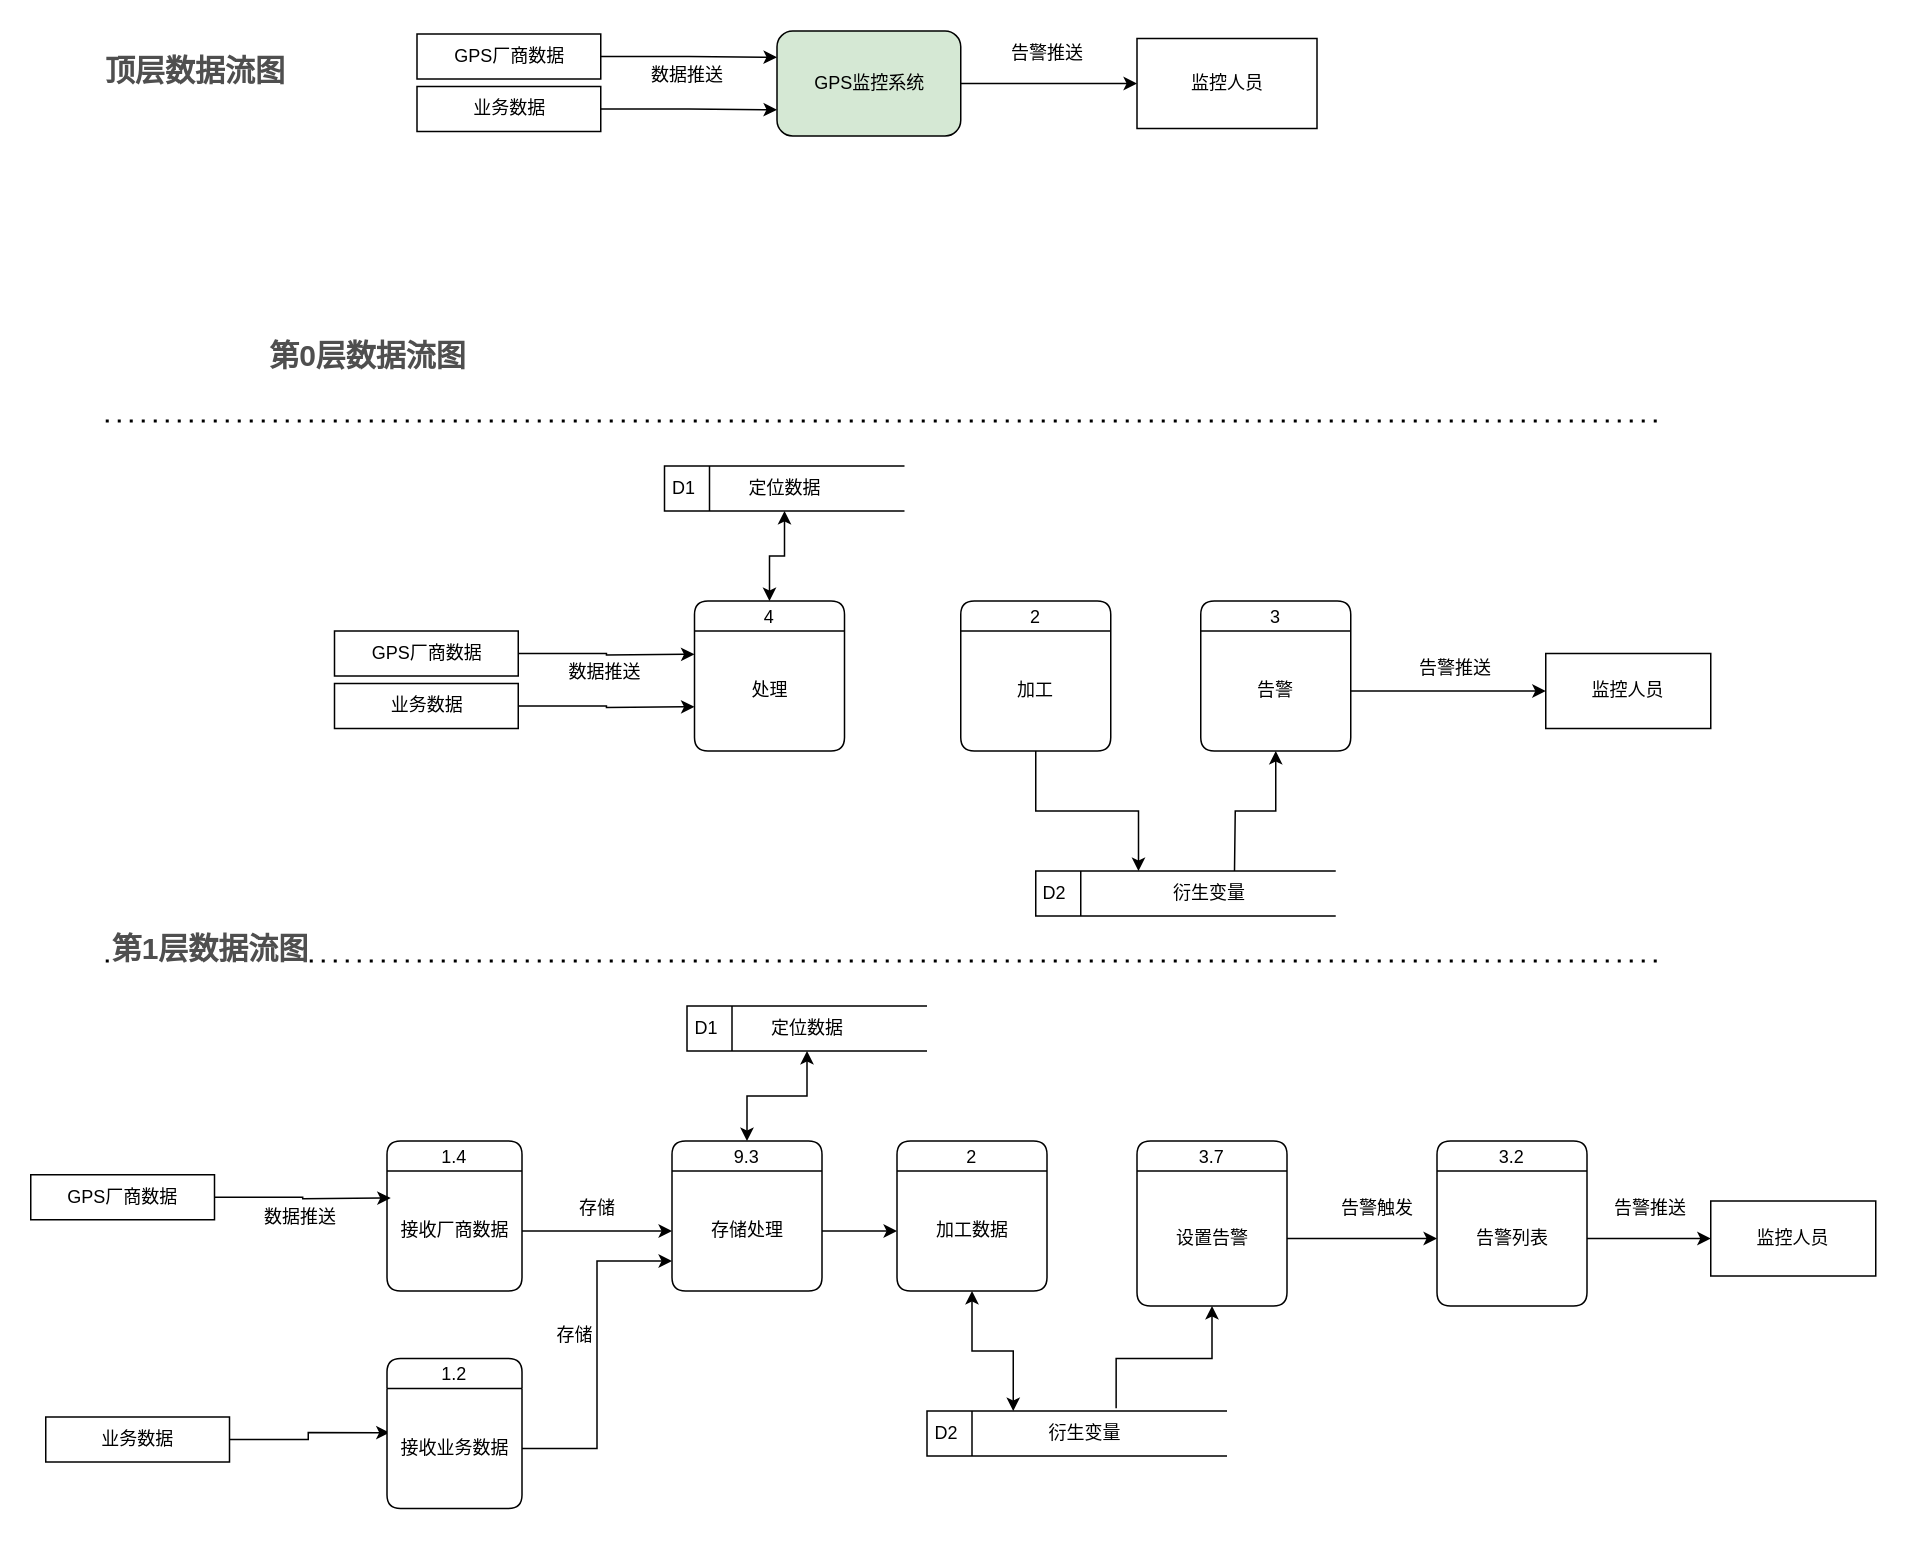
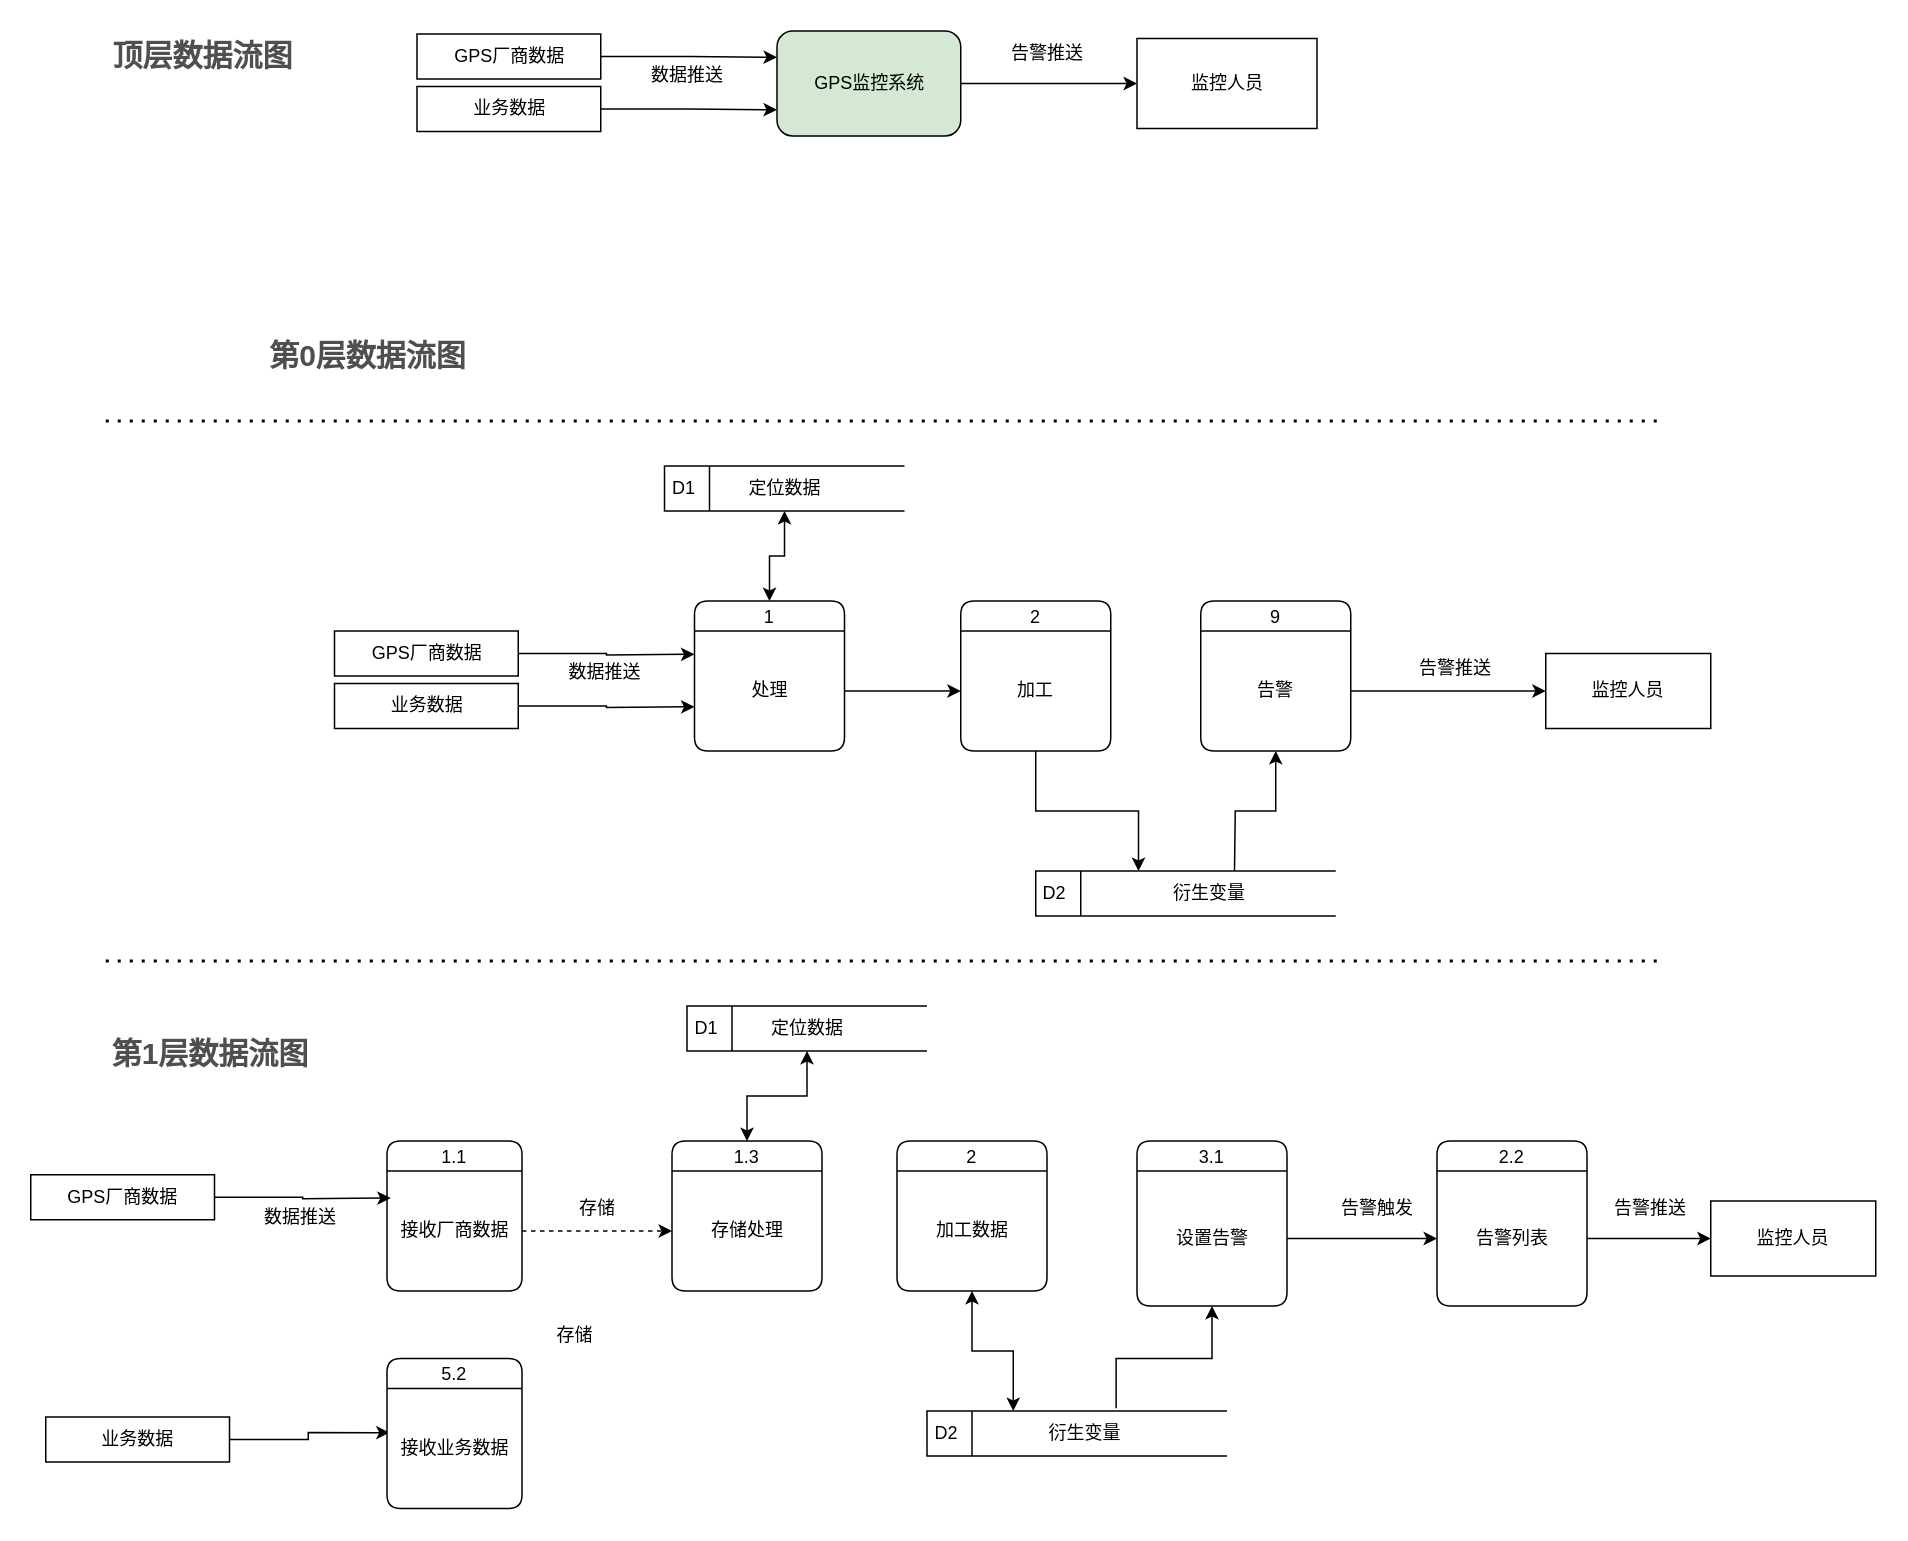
(196, 76) -> (203, 61)
(769, 617) -> (769, 617)
(1275, 617) -> (1275, 617)
none -> (898, 691)
(211, 953) -> (211, 1058)
(454, 1157) -> (454, 1157)
(746, 1157) -> (746, 1157)
(1211, 1157) -> (1211, 1157)
(1511, 1157) -> (1511, 1157)
(591, 1231) -> (591, 1231)
(854, 1231) -> none
(597, 1360) -> none
(454, 1374) -> (454, 1374)
